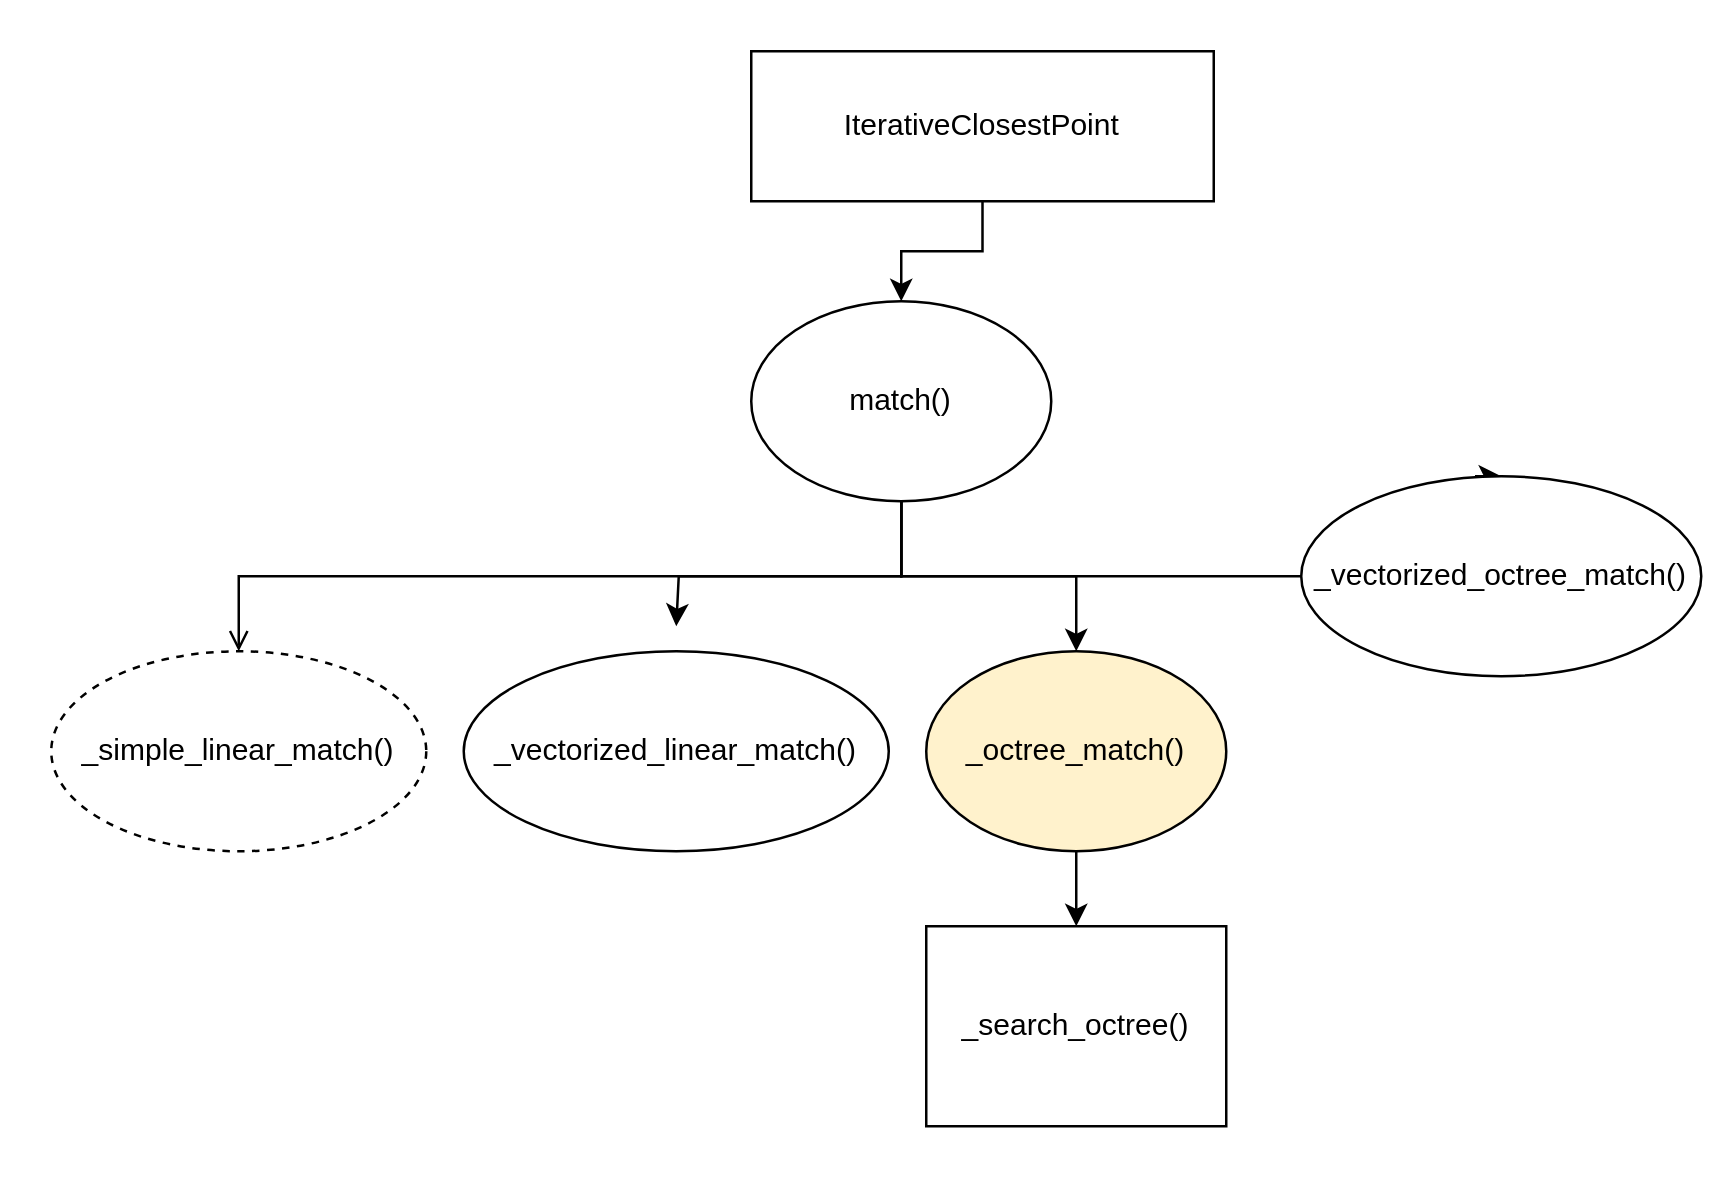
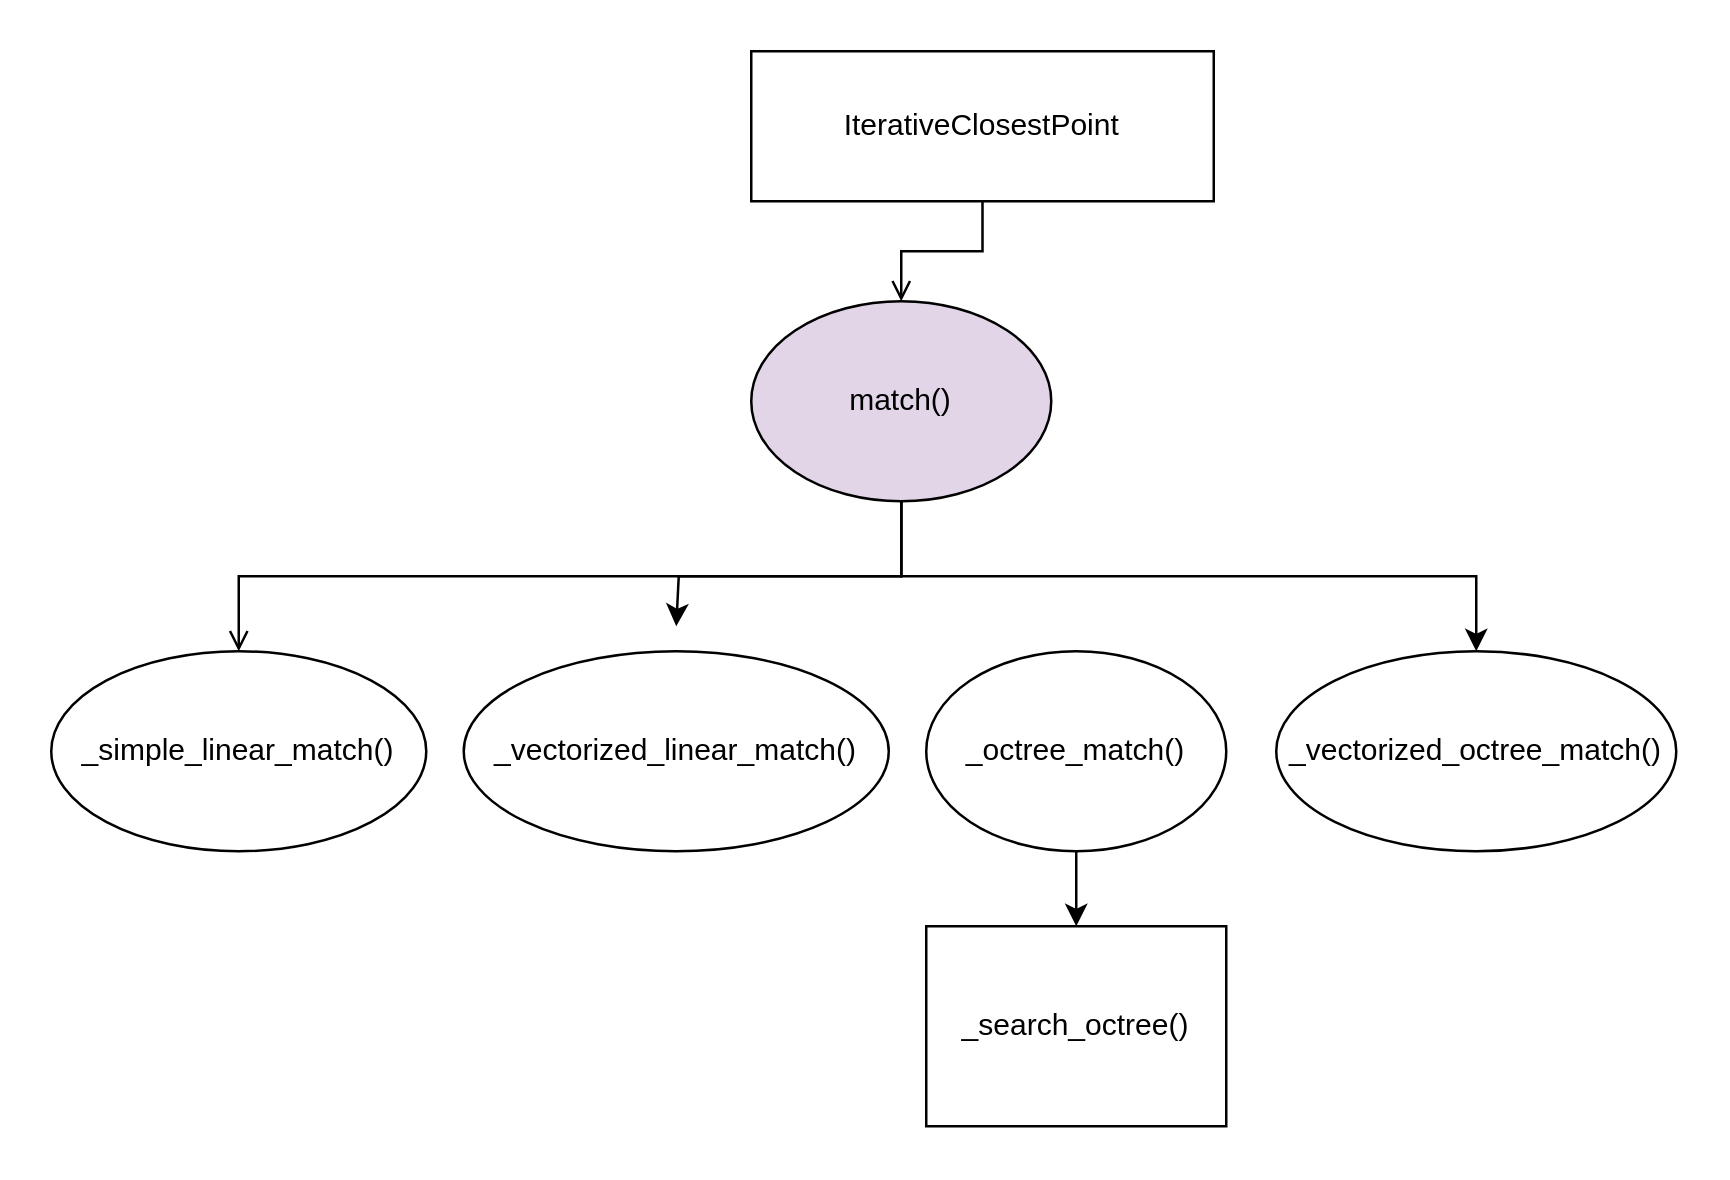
(901, 283) -> (901, 287)
(901, 401) -> (901, 401)
(1501, 576) -> (1476, 751)
(1076, 608) -> none
(239, 751) -> (239, 751)
(1076, 751) -> (1076, 751)
